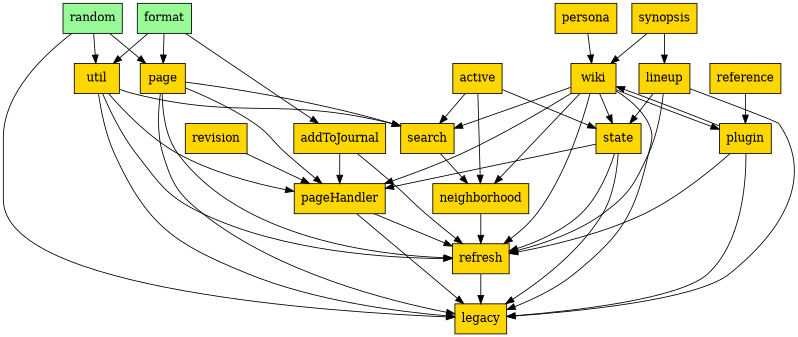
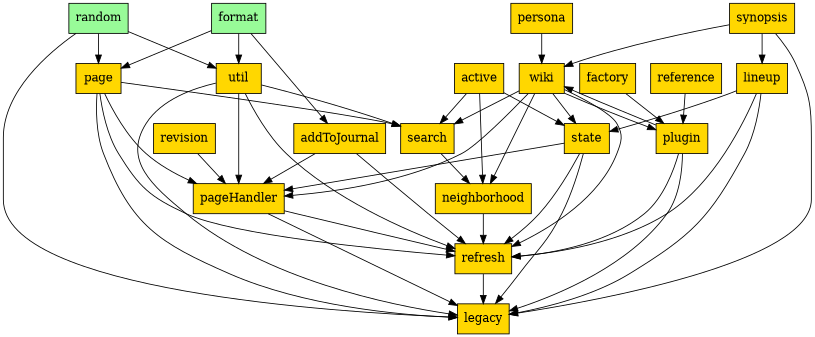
none -> (608, 78)
(630, 211) -> (759, 250)
